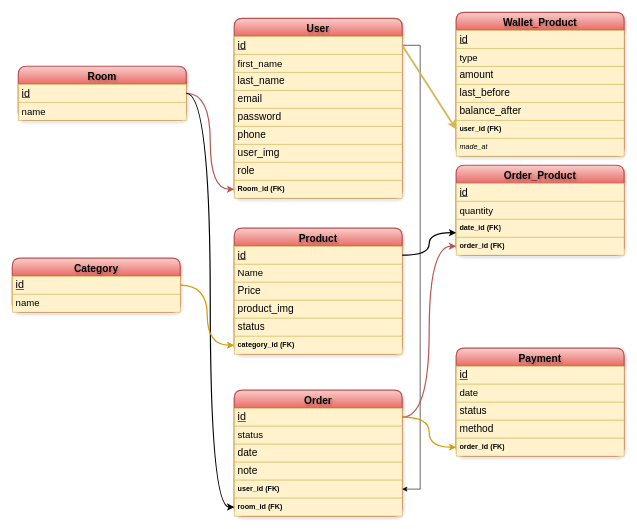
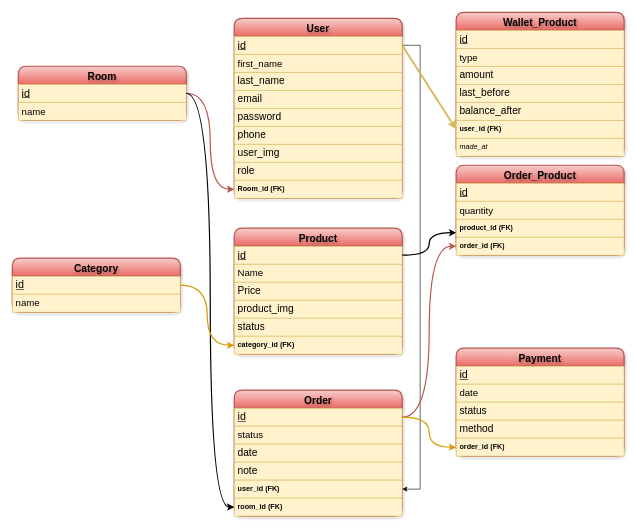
(482, 228) -> (488, 228)
